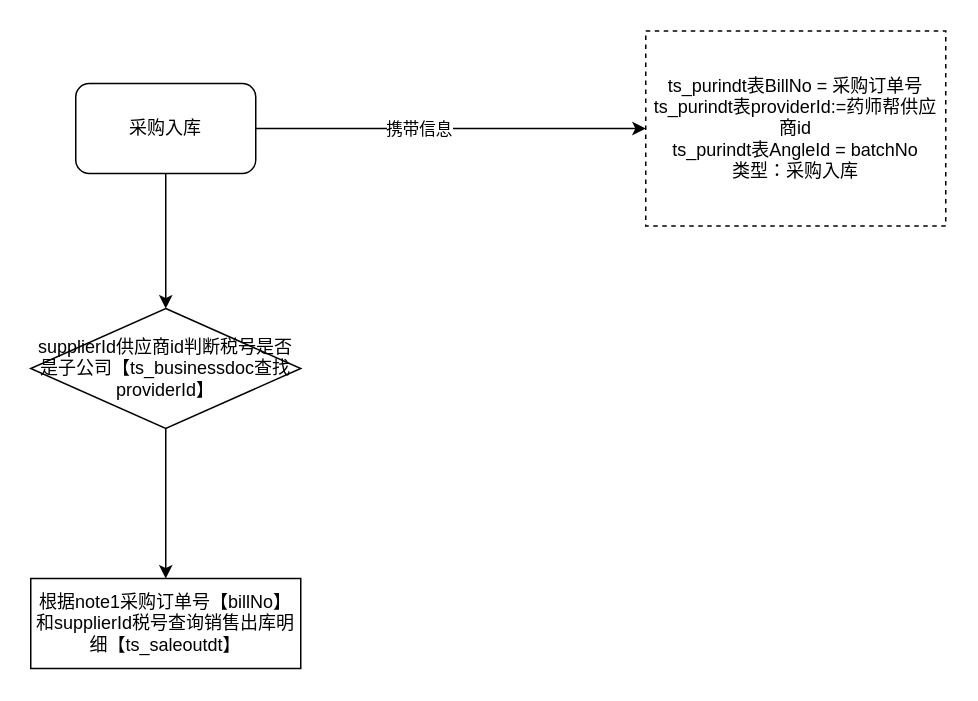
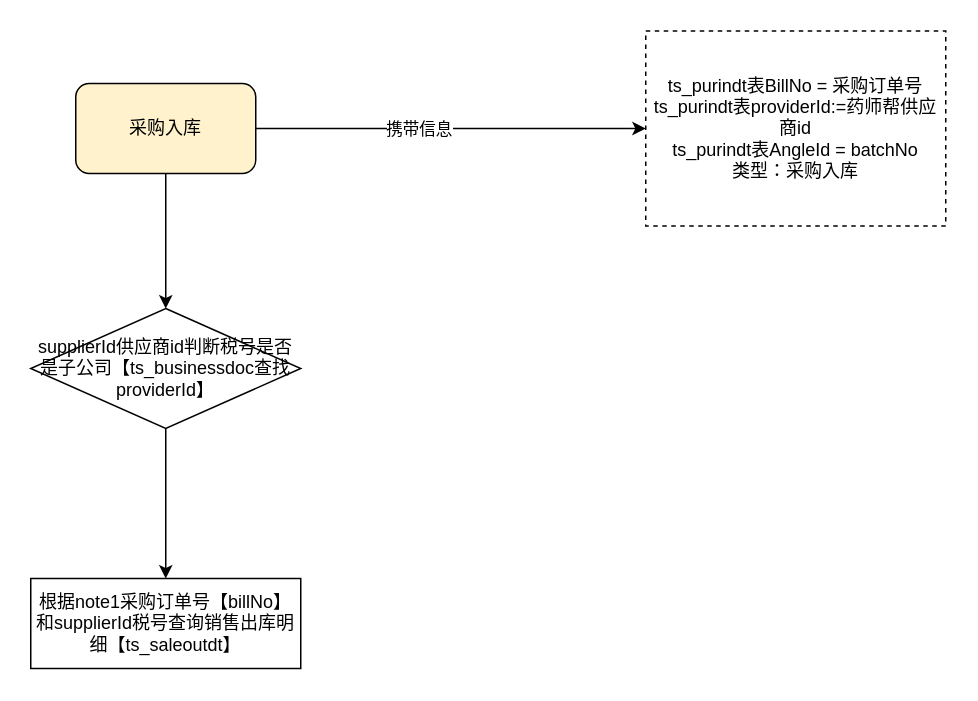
(166, 128) -> (166, 128)
